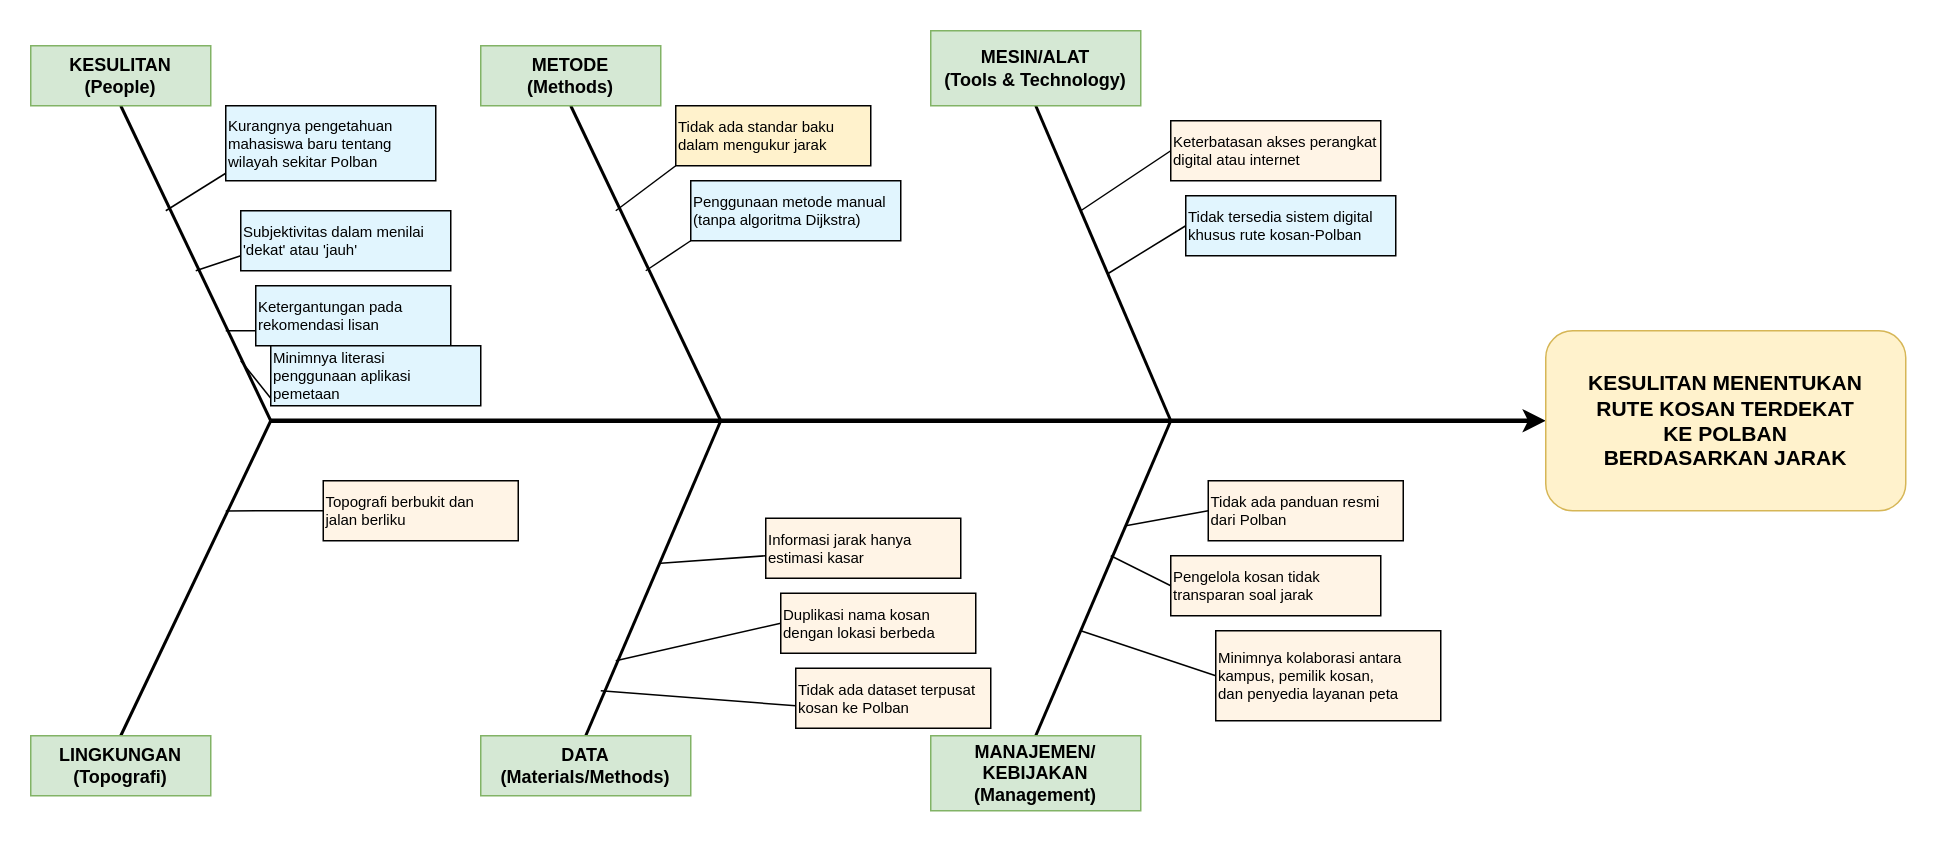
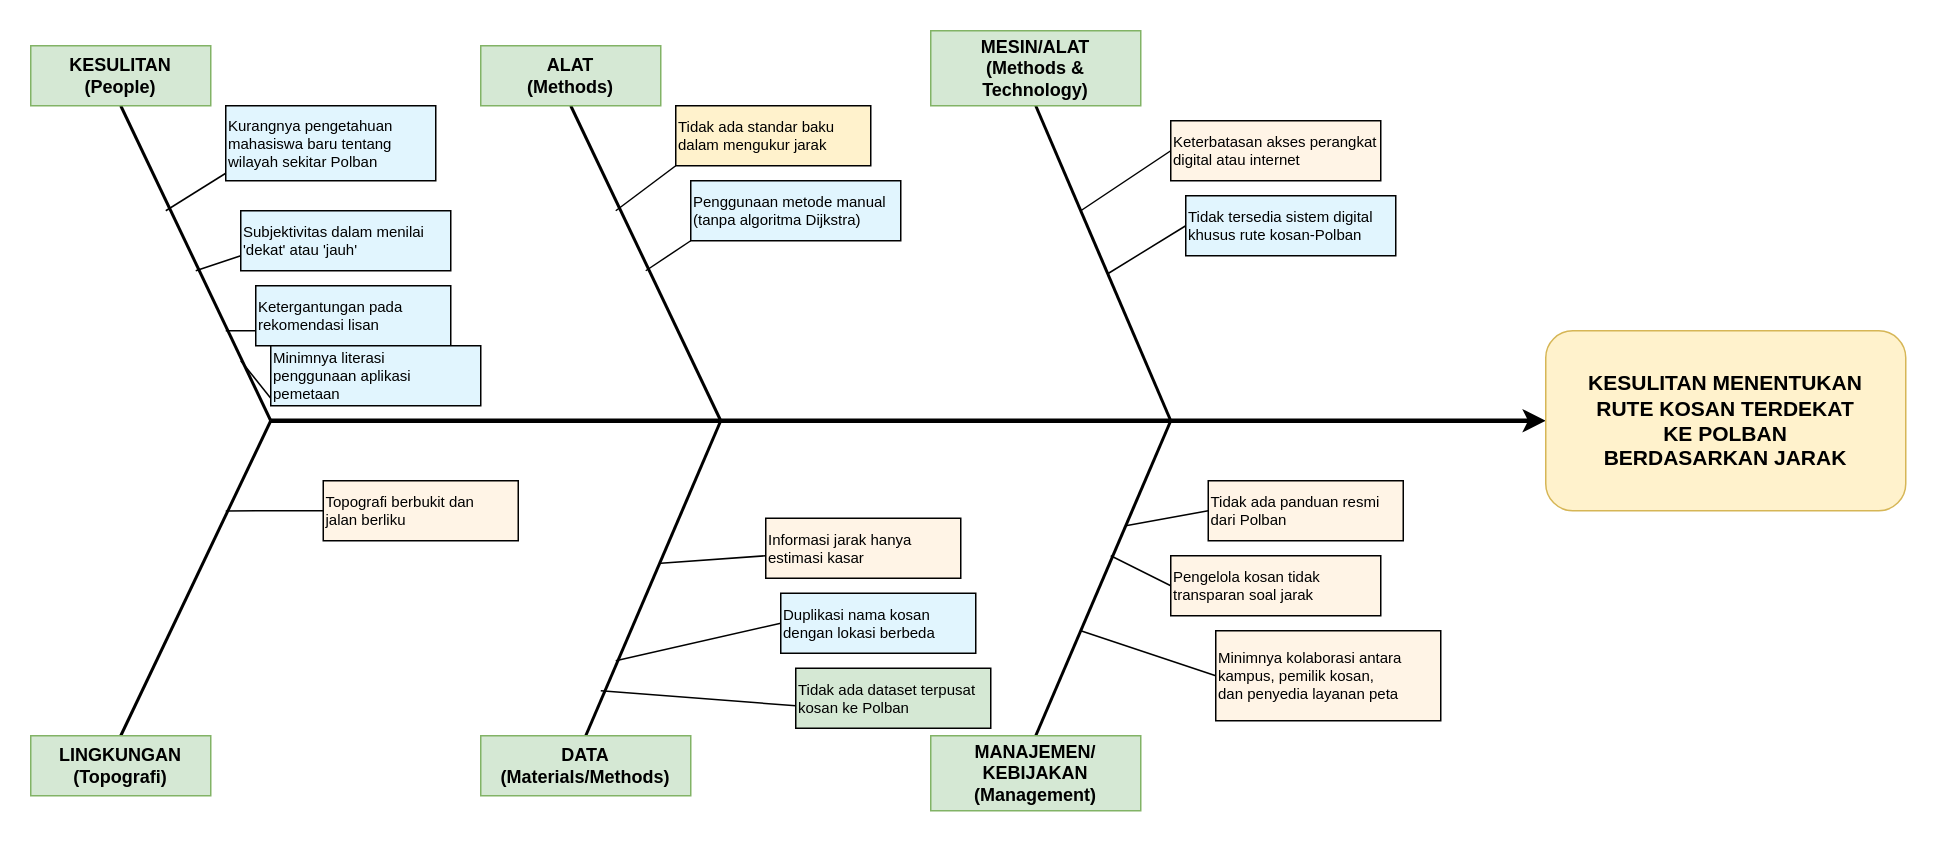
(1036, 68) -> (1036, 68)
(571, 76) -> (571, 76)
(878, 623) -> (878, 623)
(893, 698) -> (893, 698)
